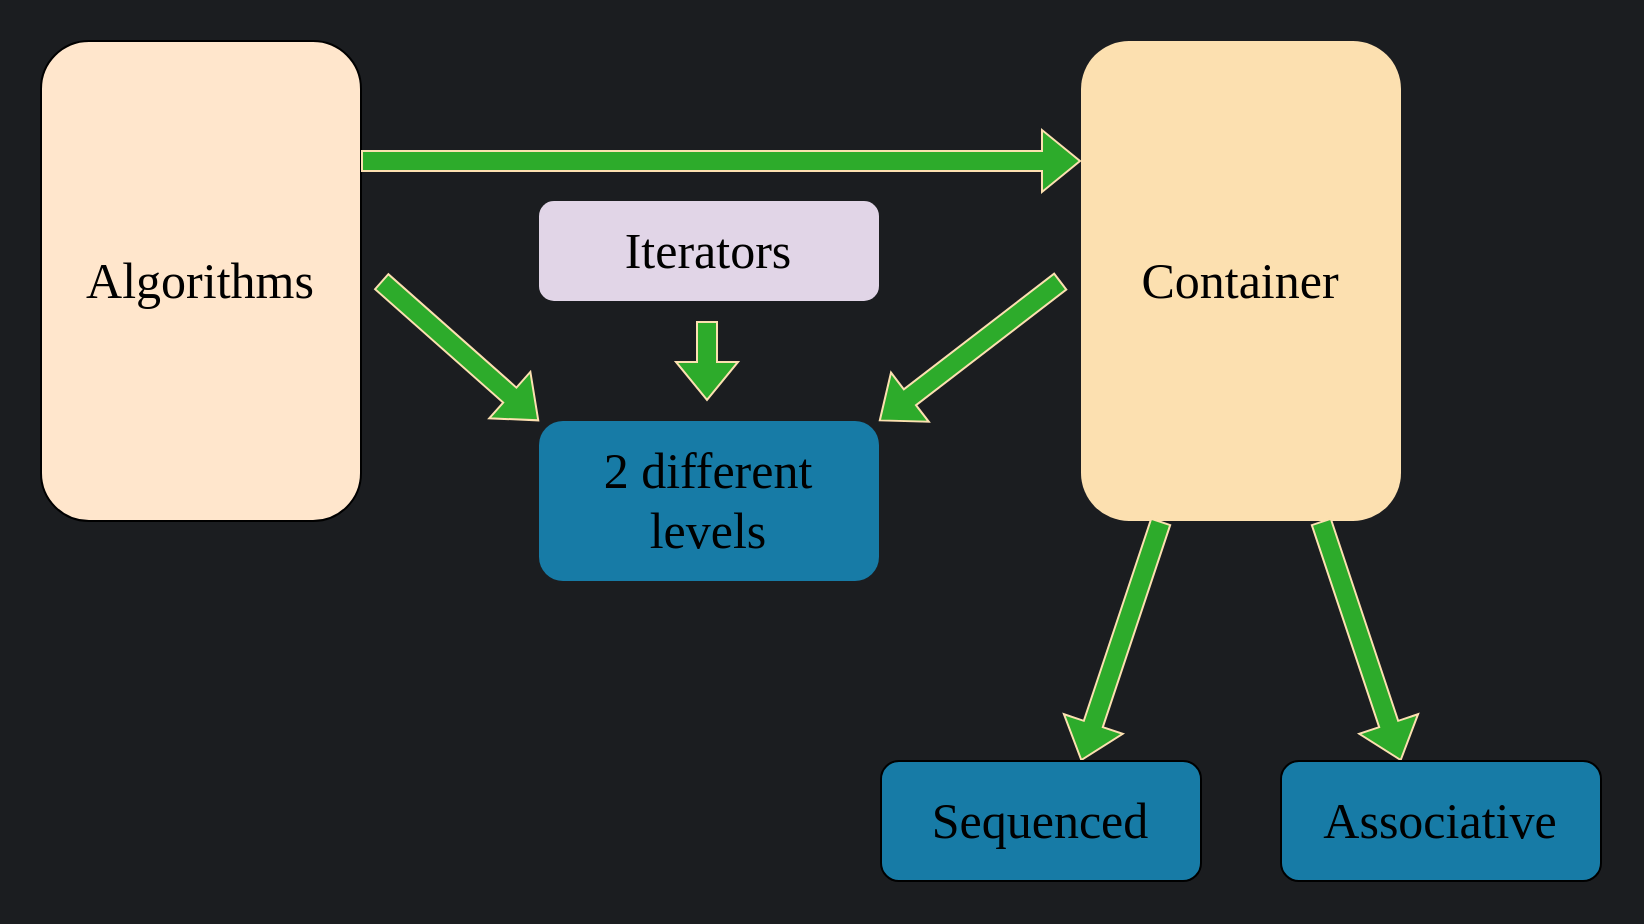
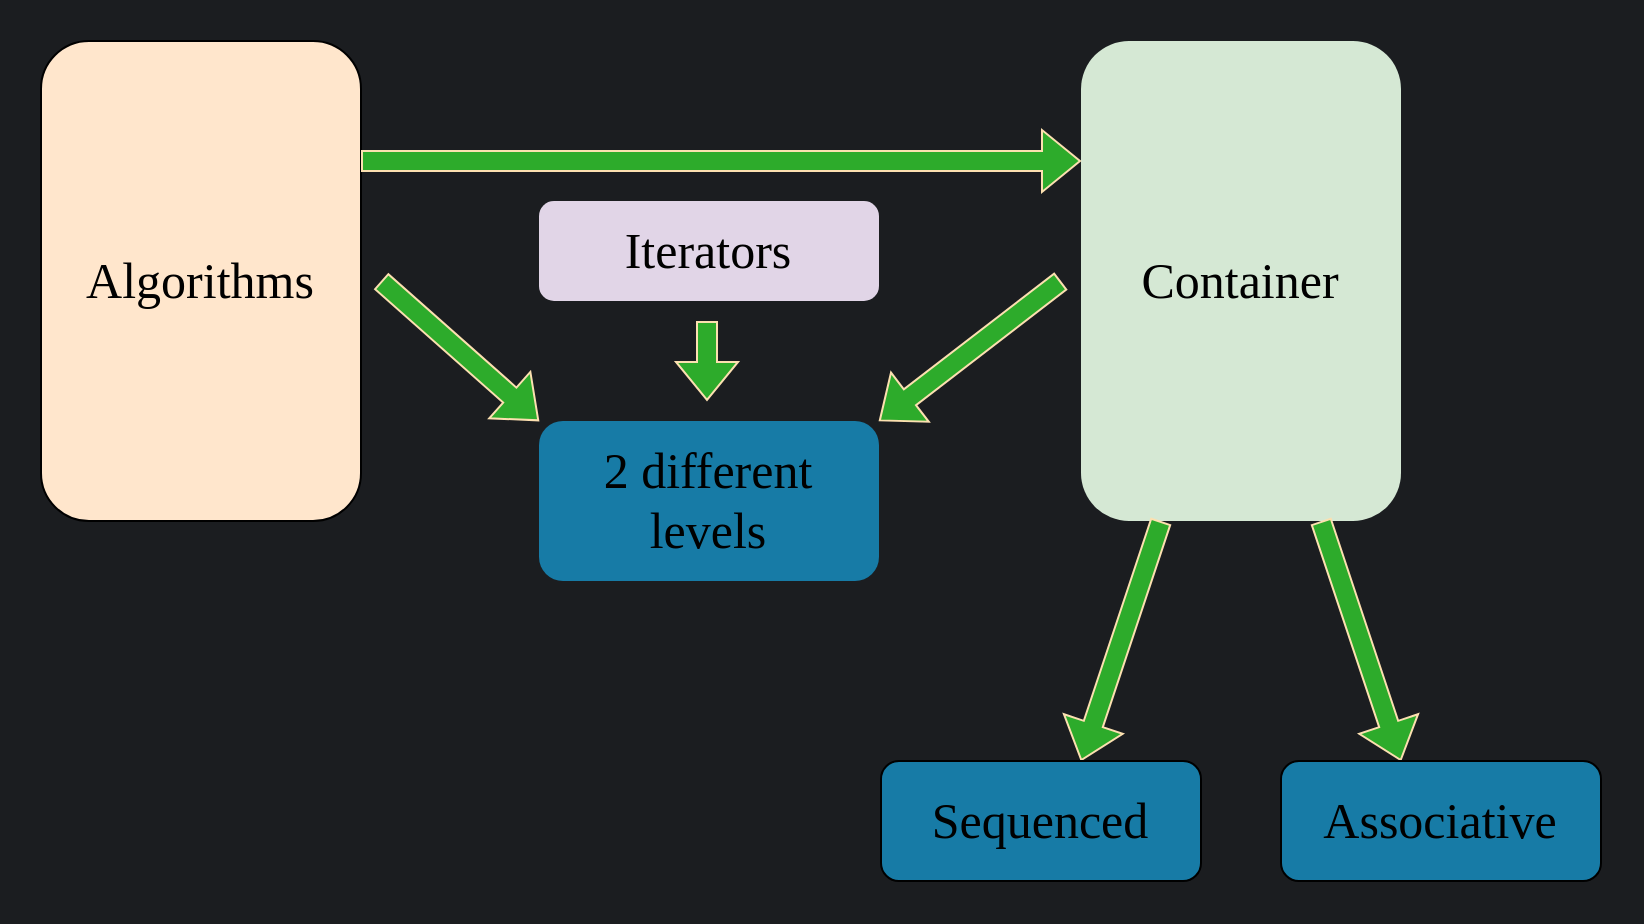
(1241, 281) -> (1241, 281)
